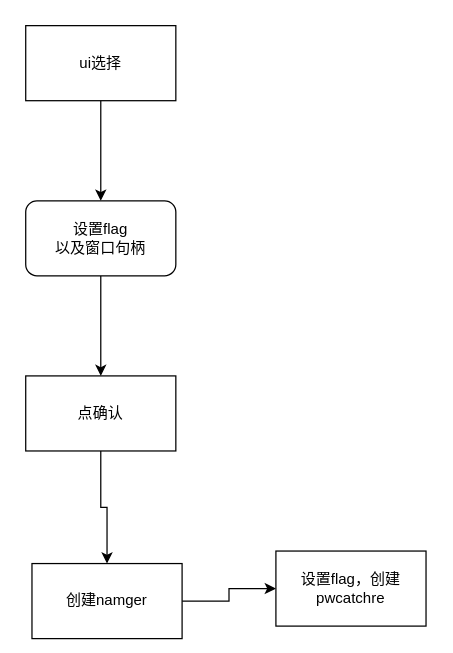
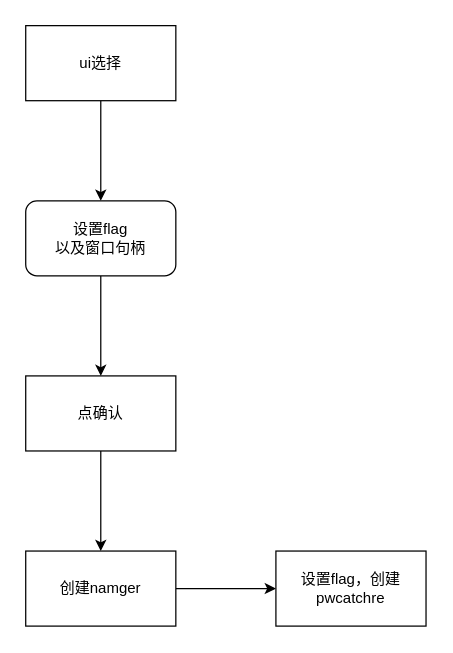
(107, 601) -> (101, 588)
